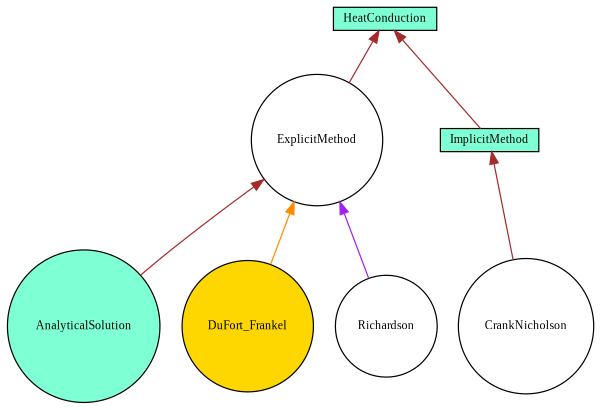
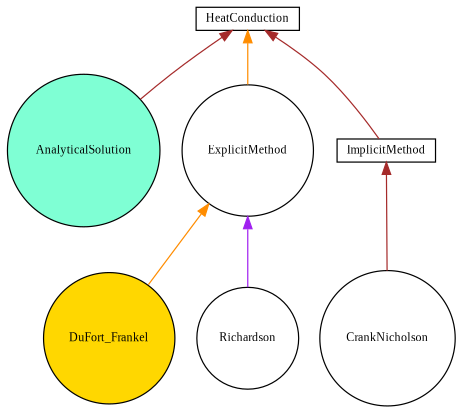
(385, 19) -> (248, 19)
(361, 62) -> (248, 64)
(490, 140) -> (386, 151)
(196, 230) -> (180, 67)
